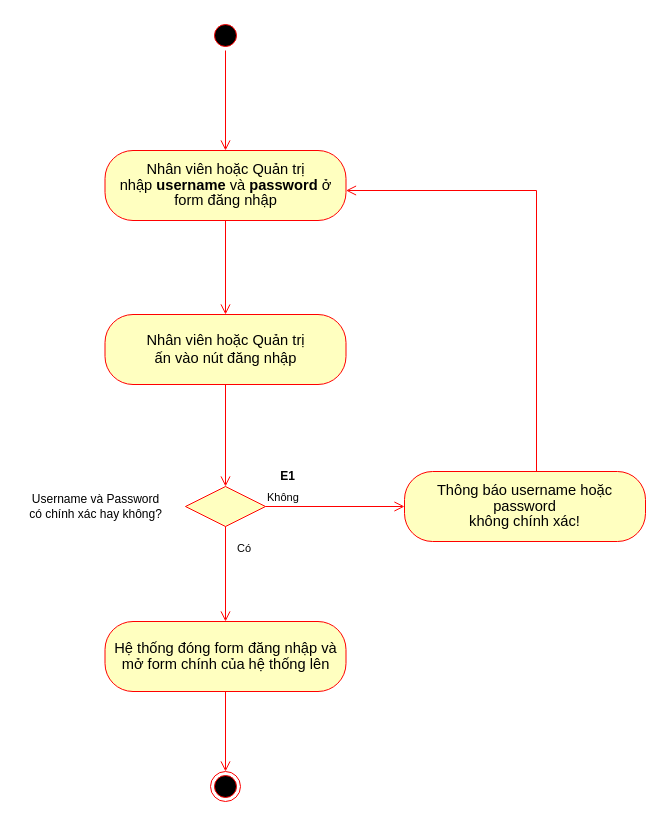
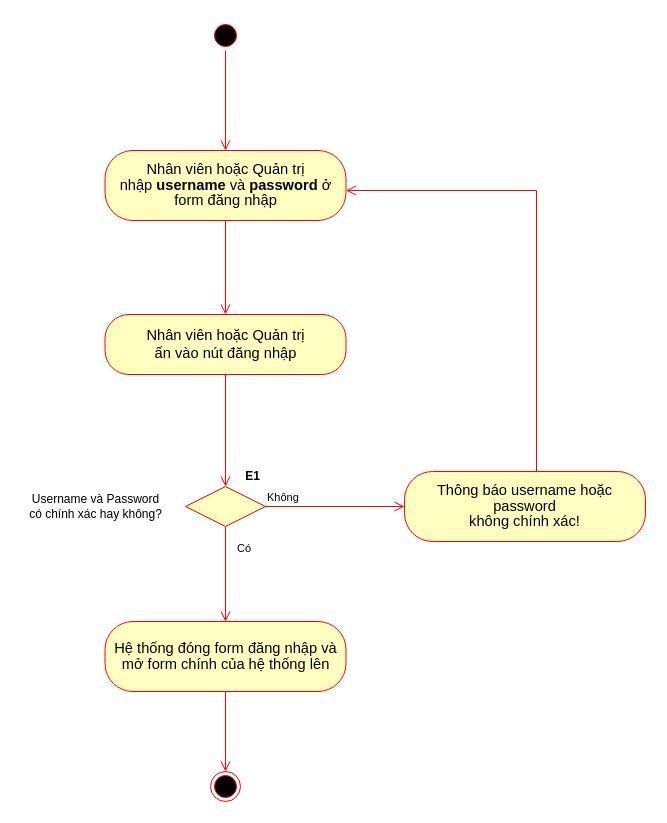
(226, 350) -> (226, 345)
(288, 477) -> (253, 477)
